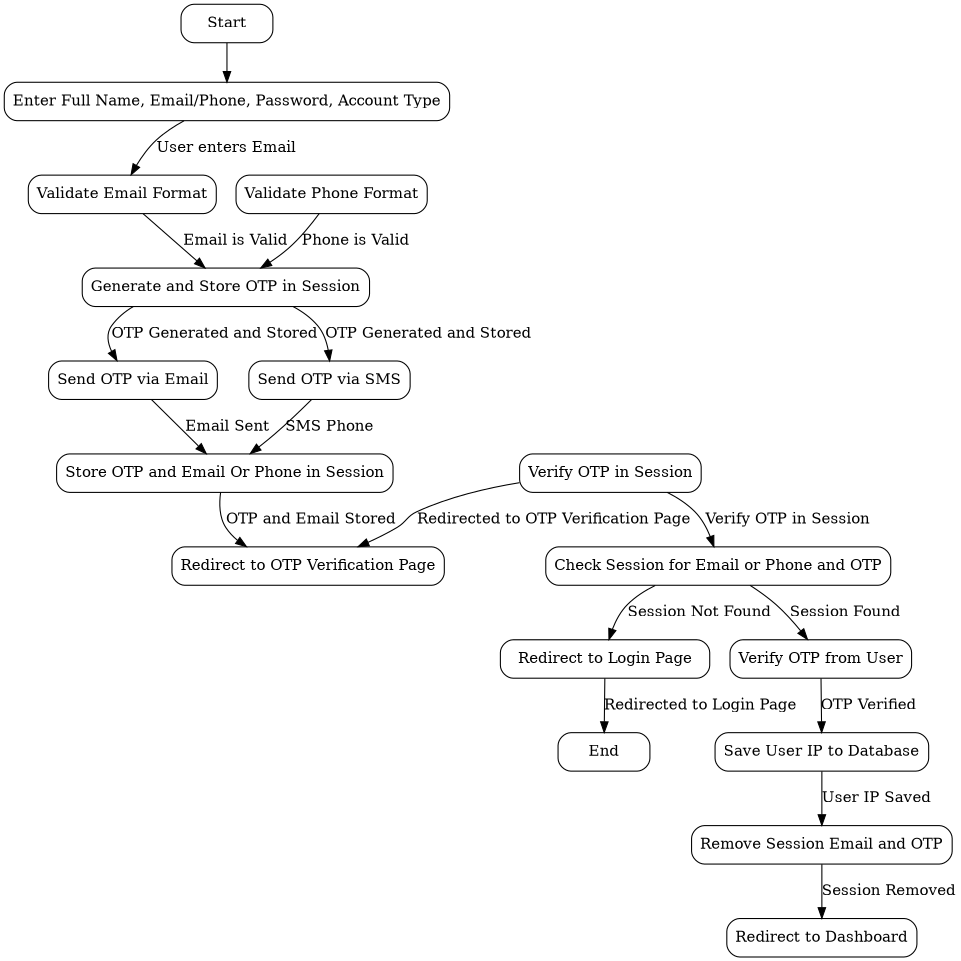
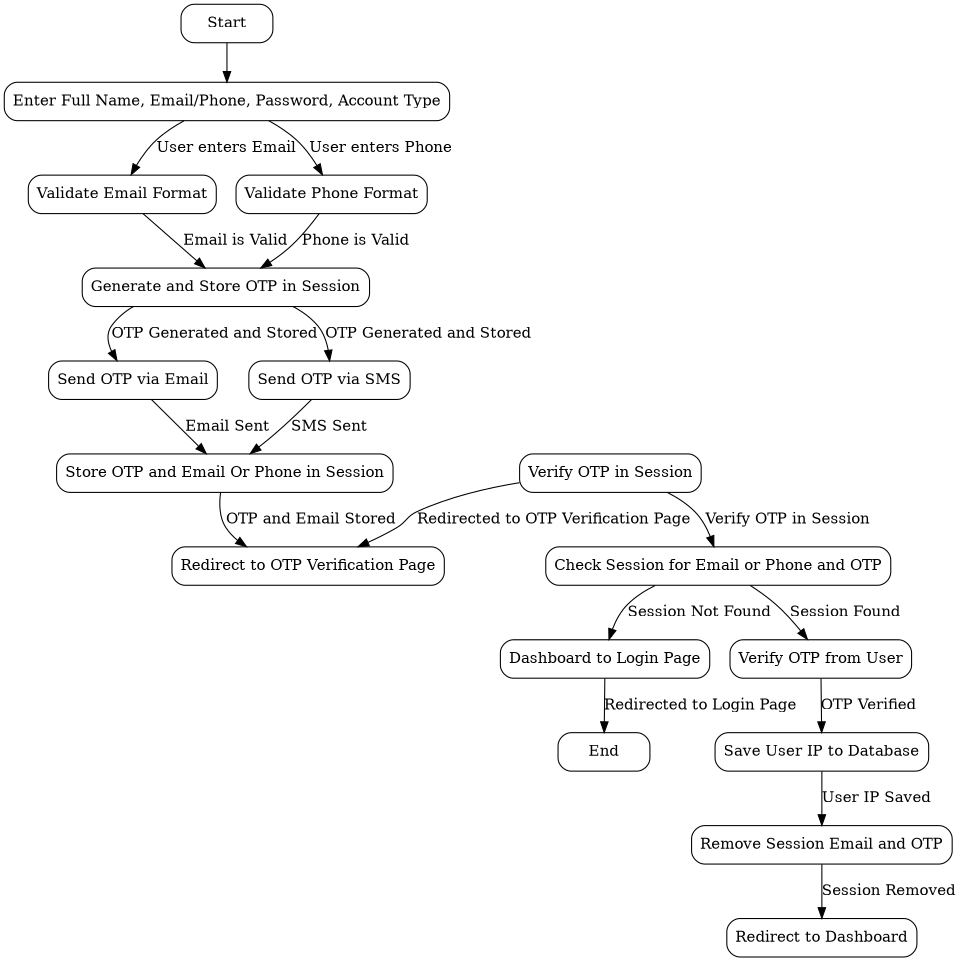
none -> (296, 140)
(329, 427) -> (329, 427)
(605, 659) -> (605, 659)
